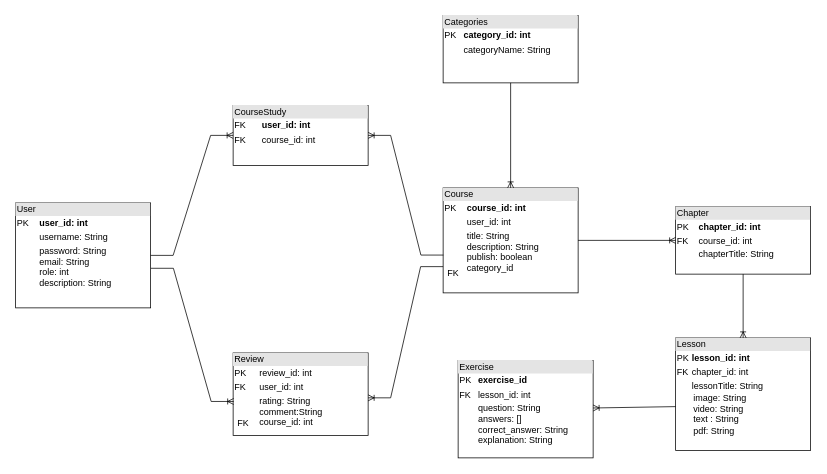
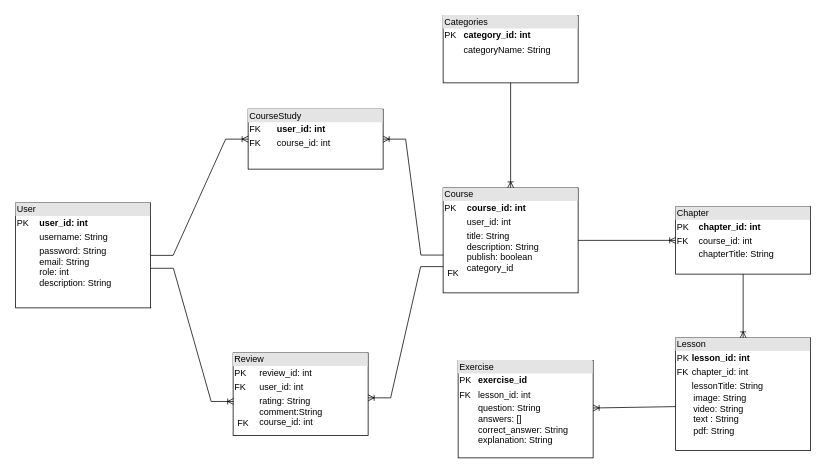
(300, 135) -> (315, 139)
